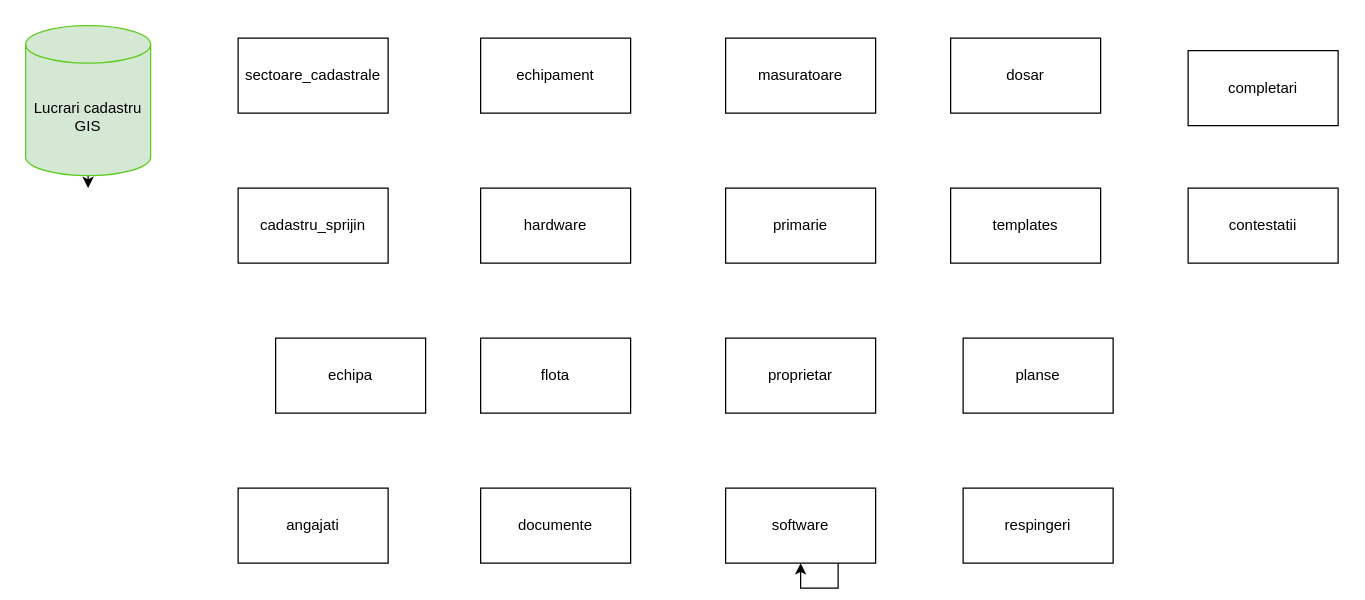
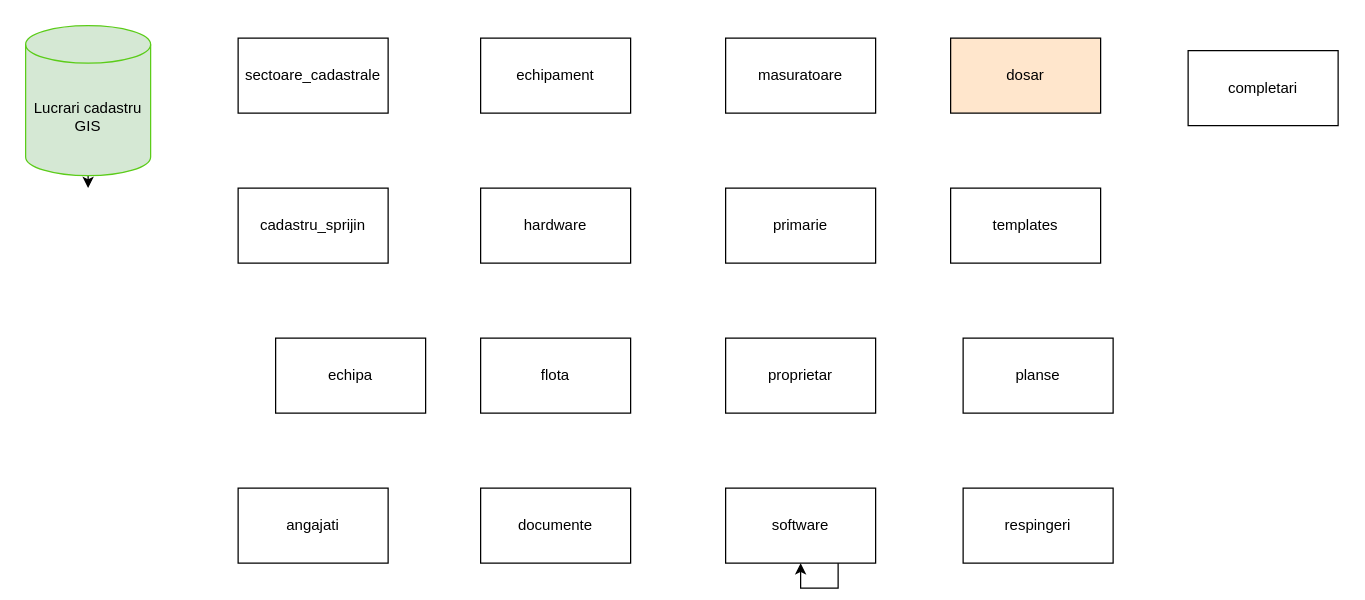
(1026, 76) -> (1026, 76)
(1263, 226) -> none
